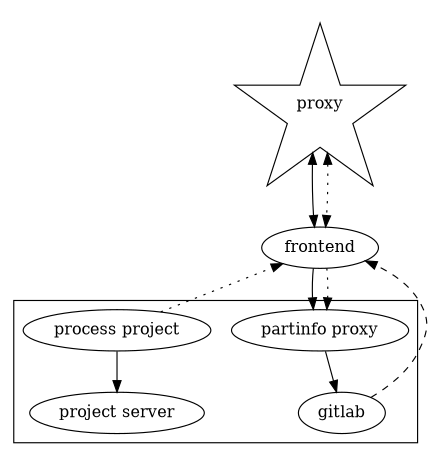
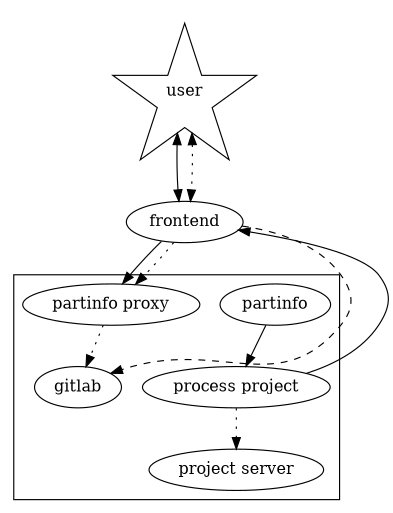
(320, 104) -> (185, 92)
(216, 290) -> (380, 277)
none -> (275, 305)
(426, 332) -> (318, 347)
(117, 366) -> (236, 423)
(329, 366) -> (97, 341)
